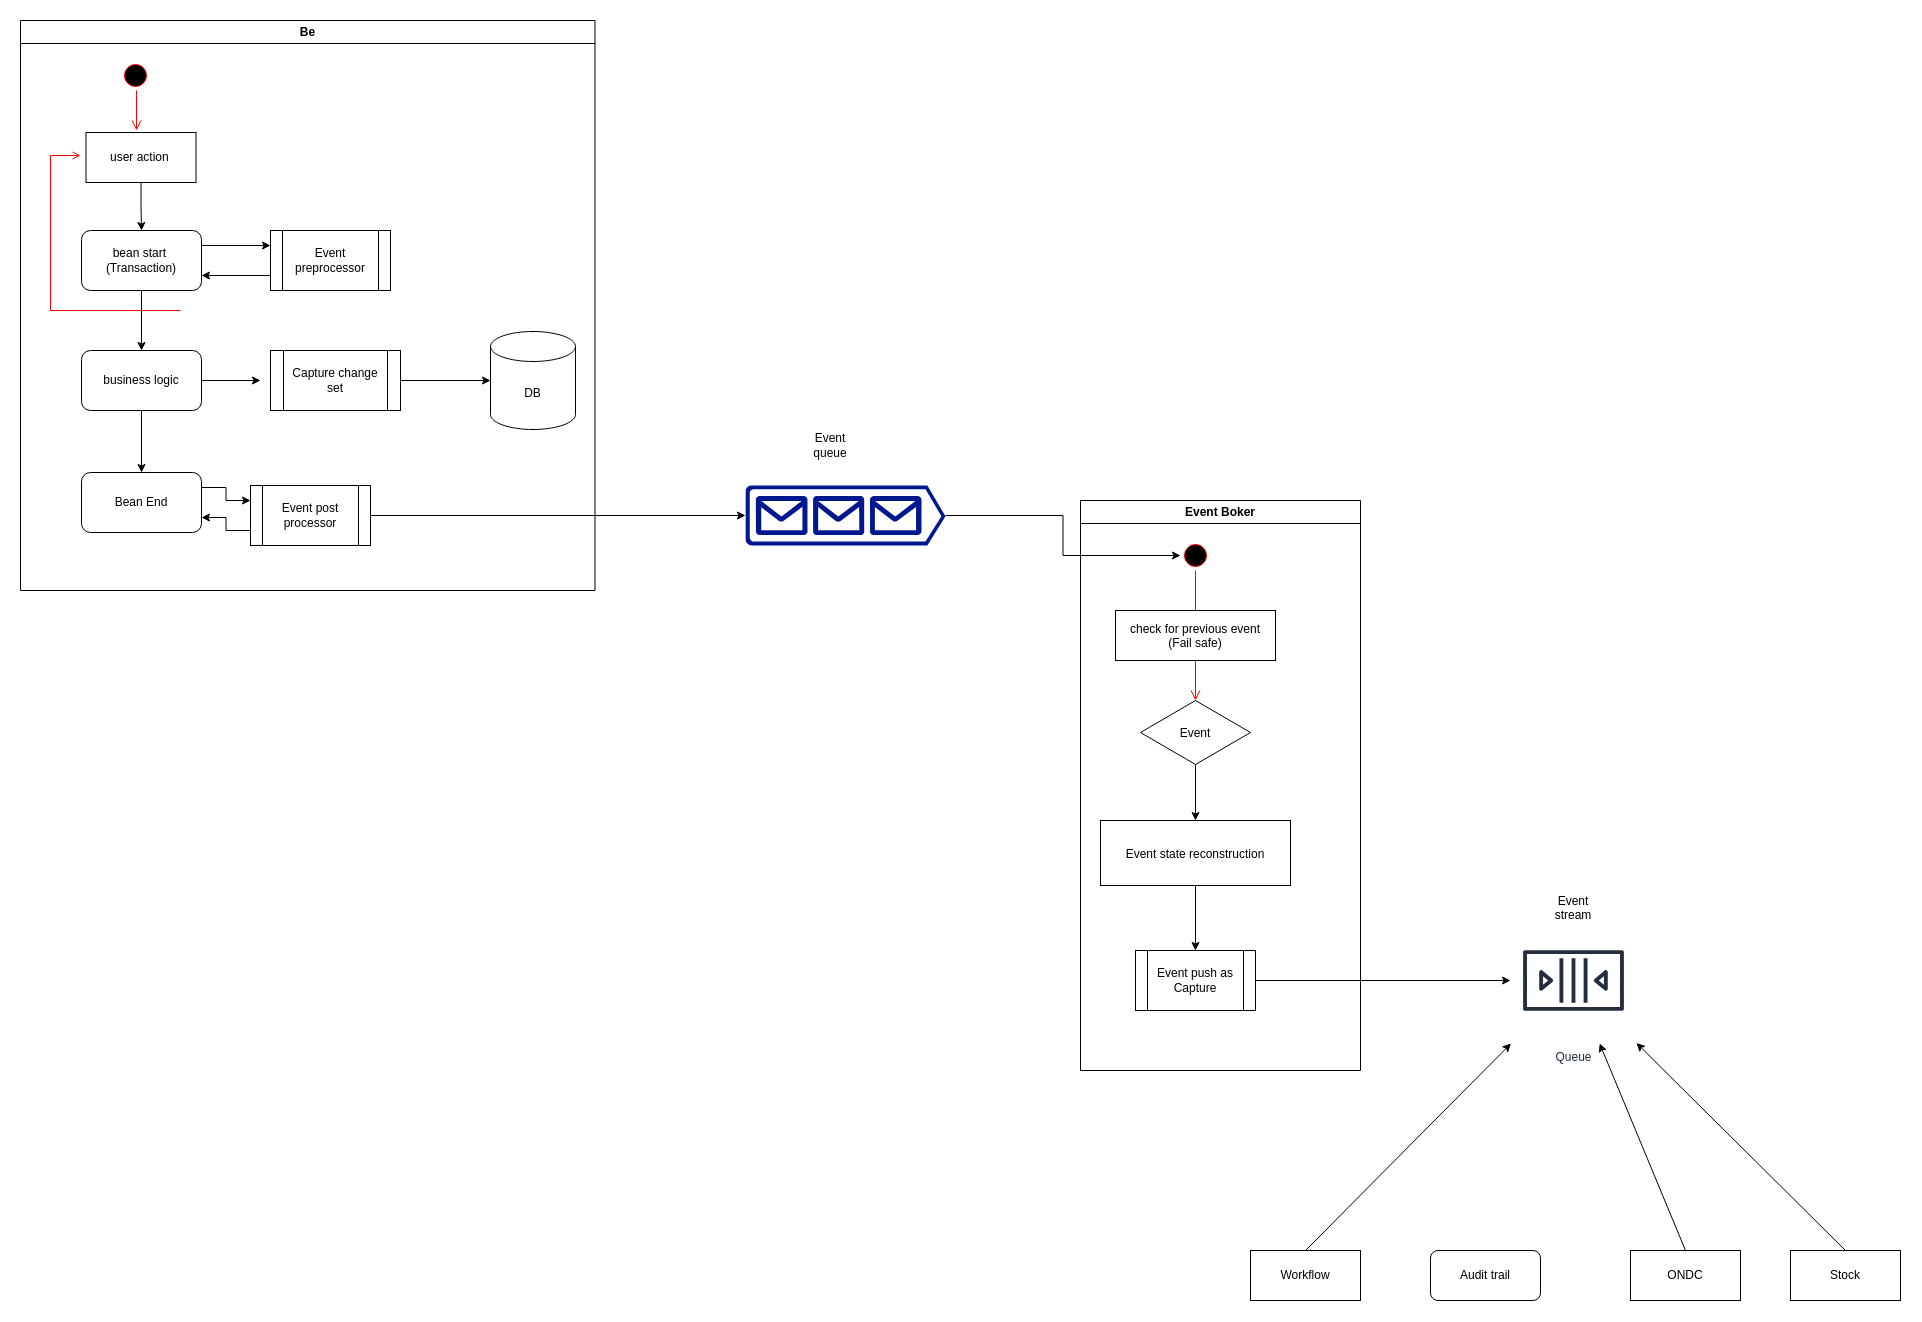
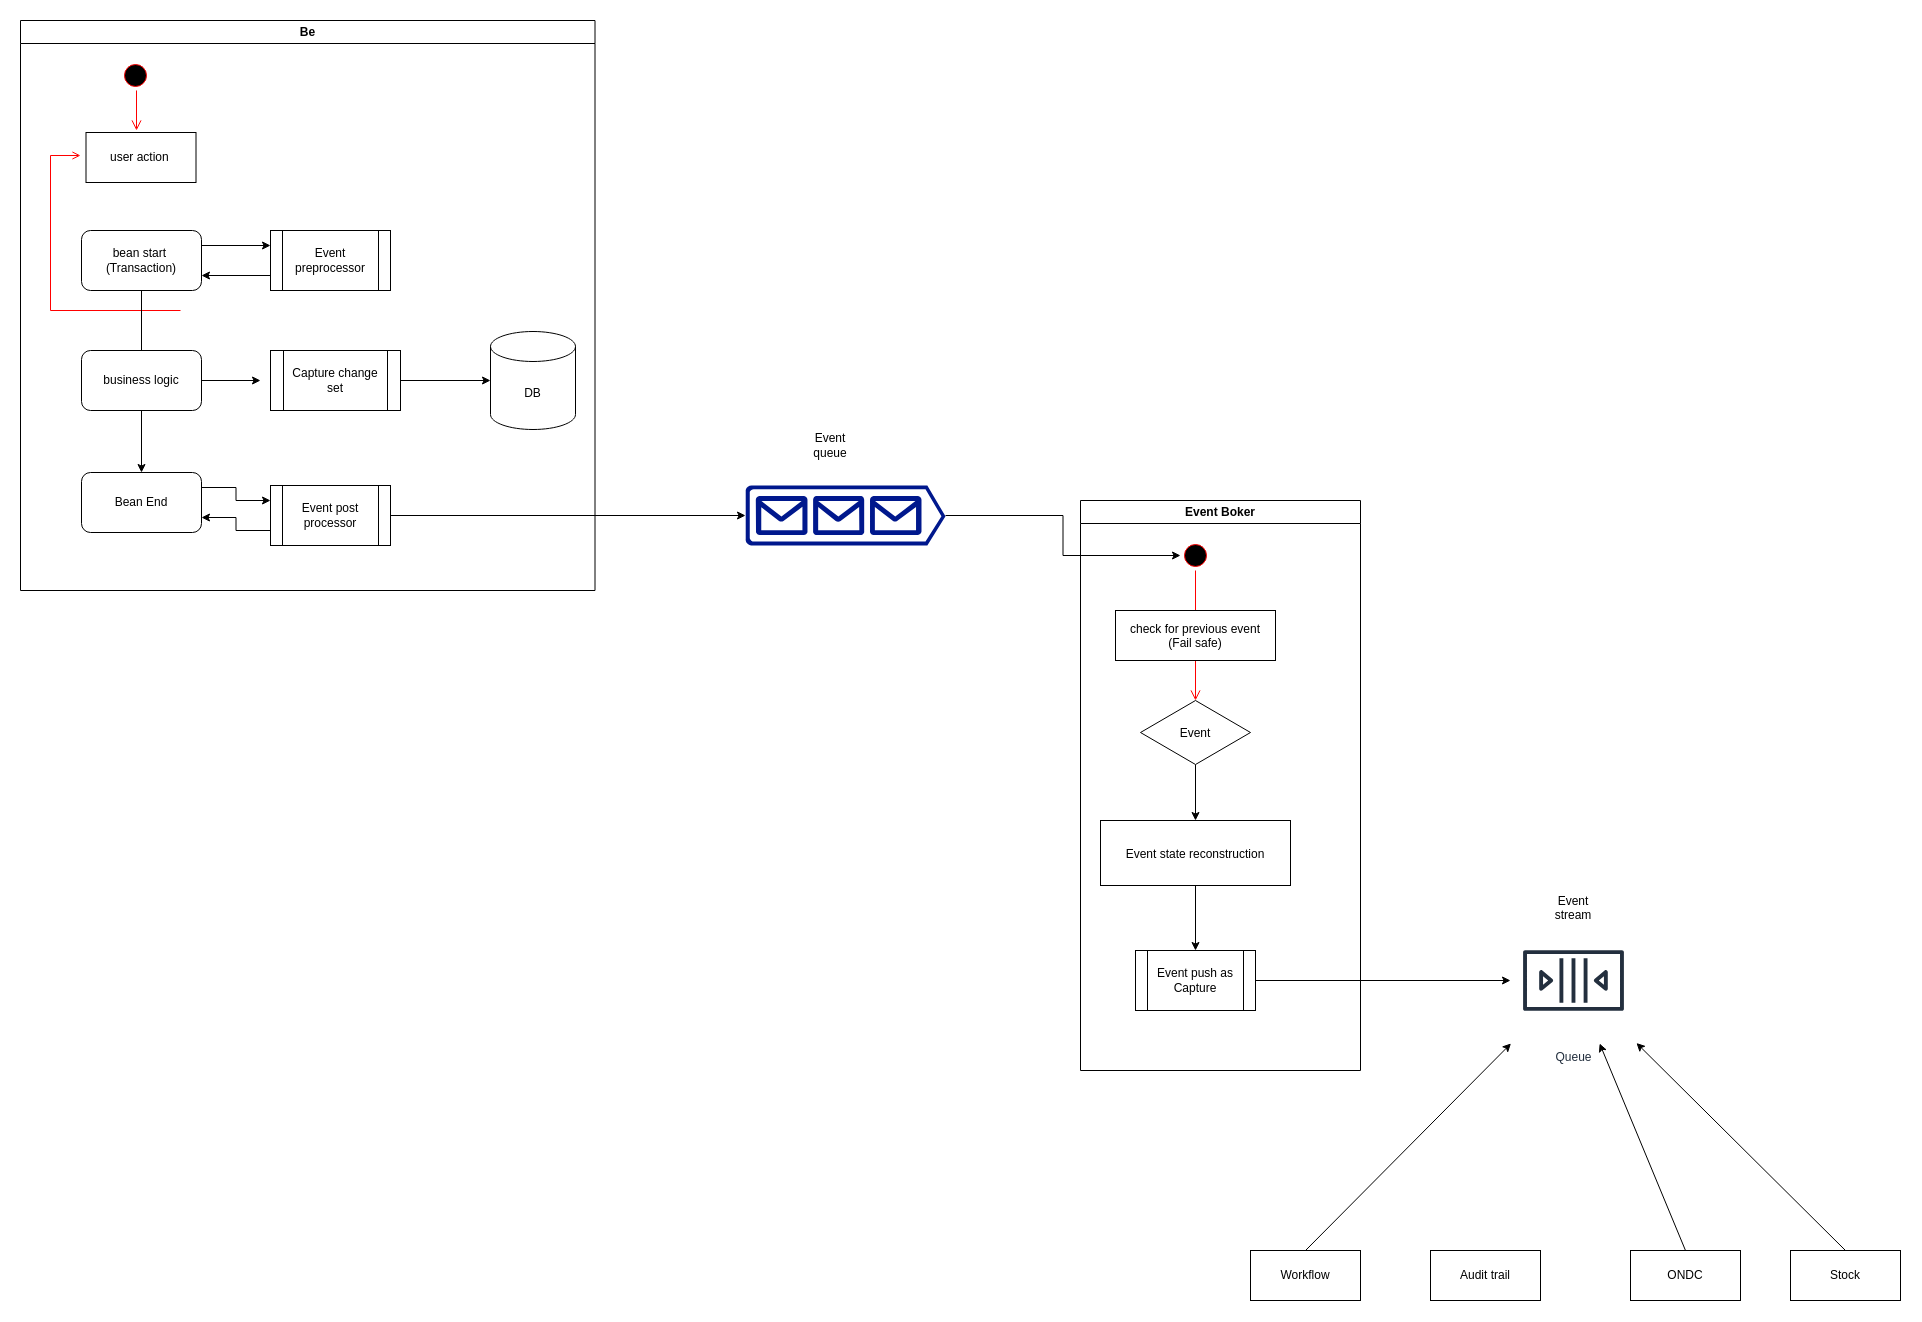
(141, 203) -> none
(142, 342) -> (142, 344)
(311, 516) -> (331, 516)
(1486, 1276) -> (1486, 1276)
